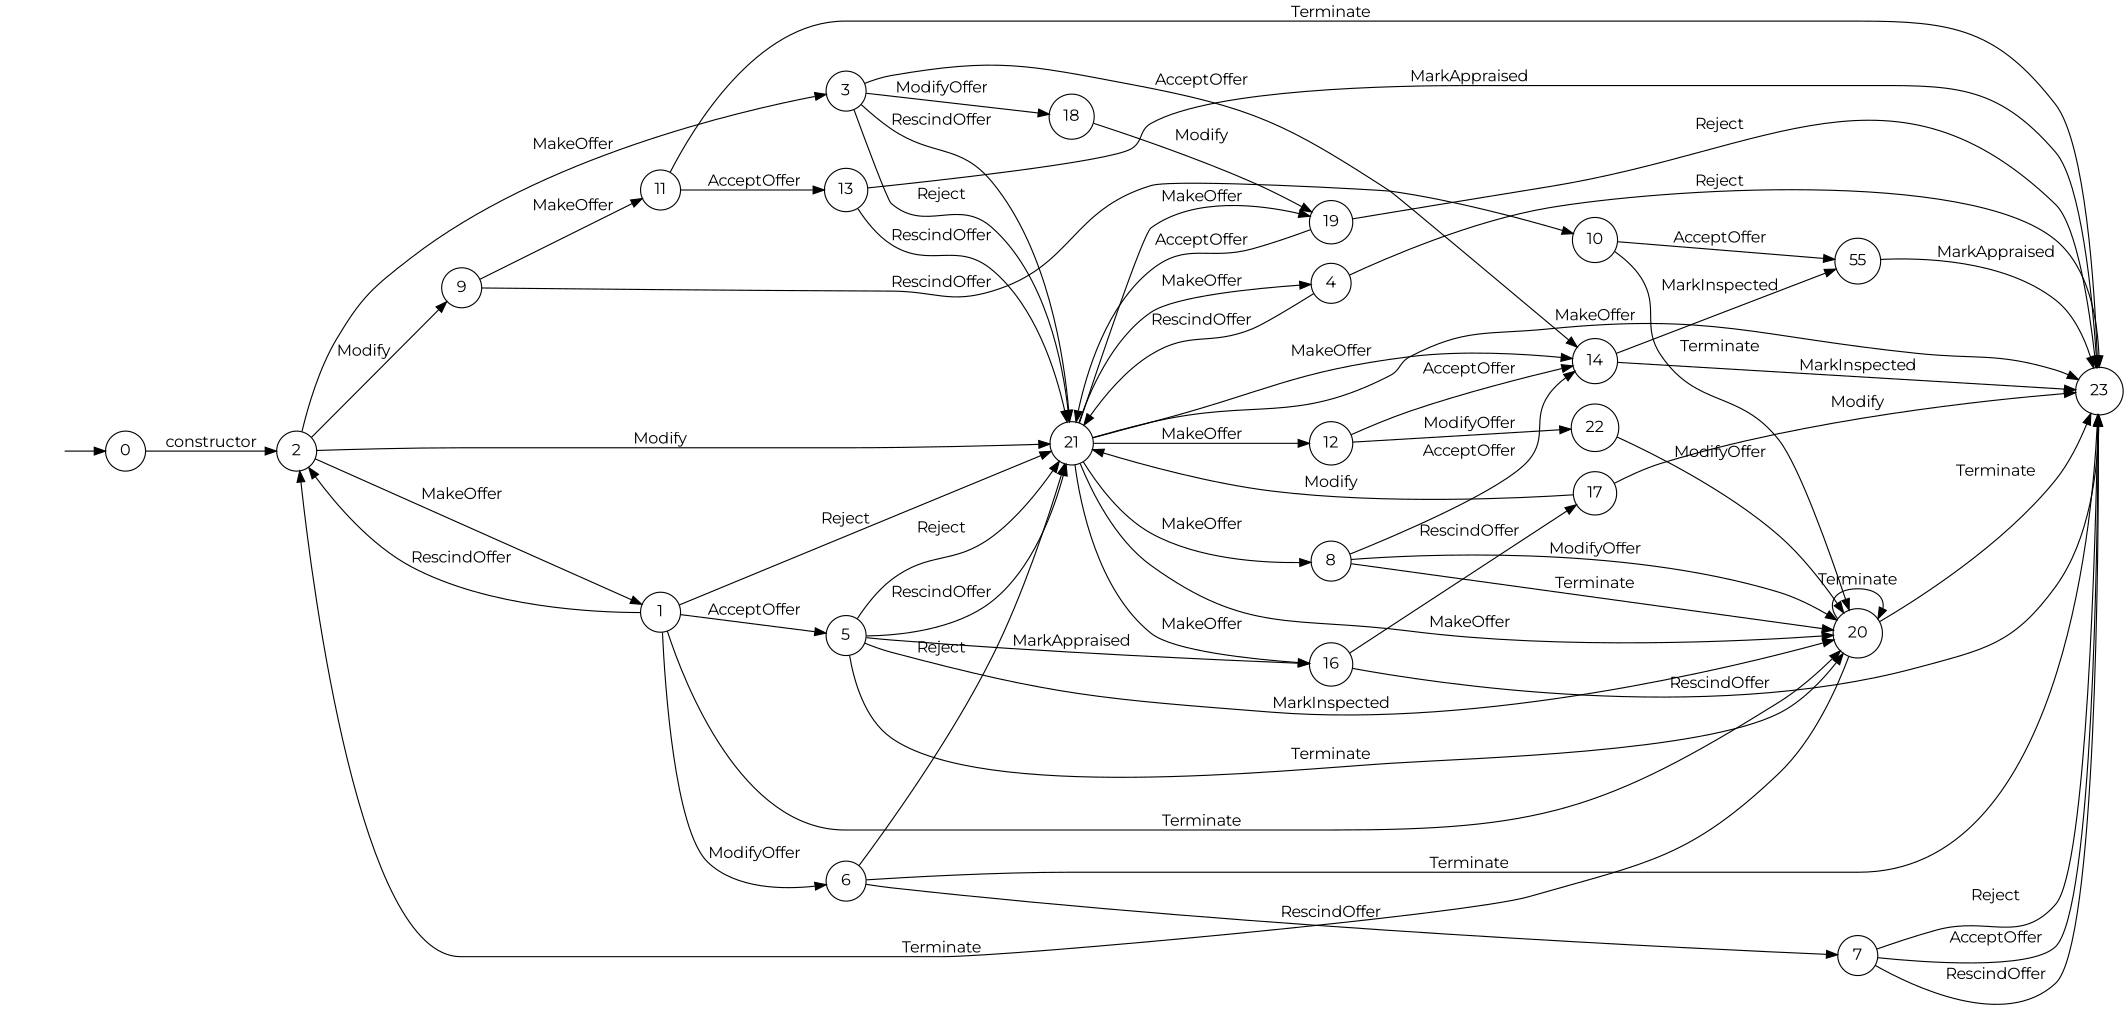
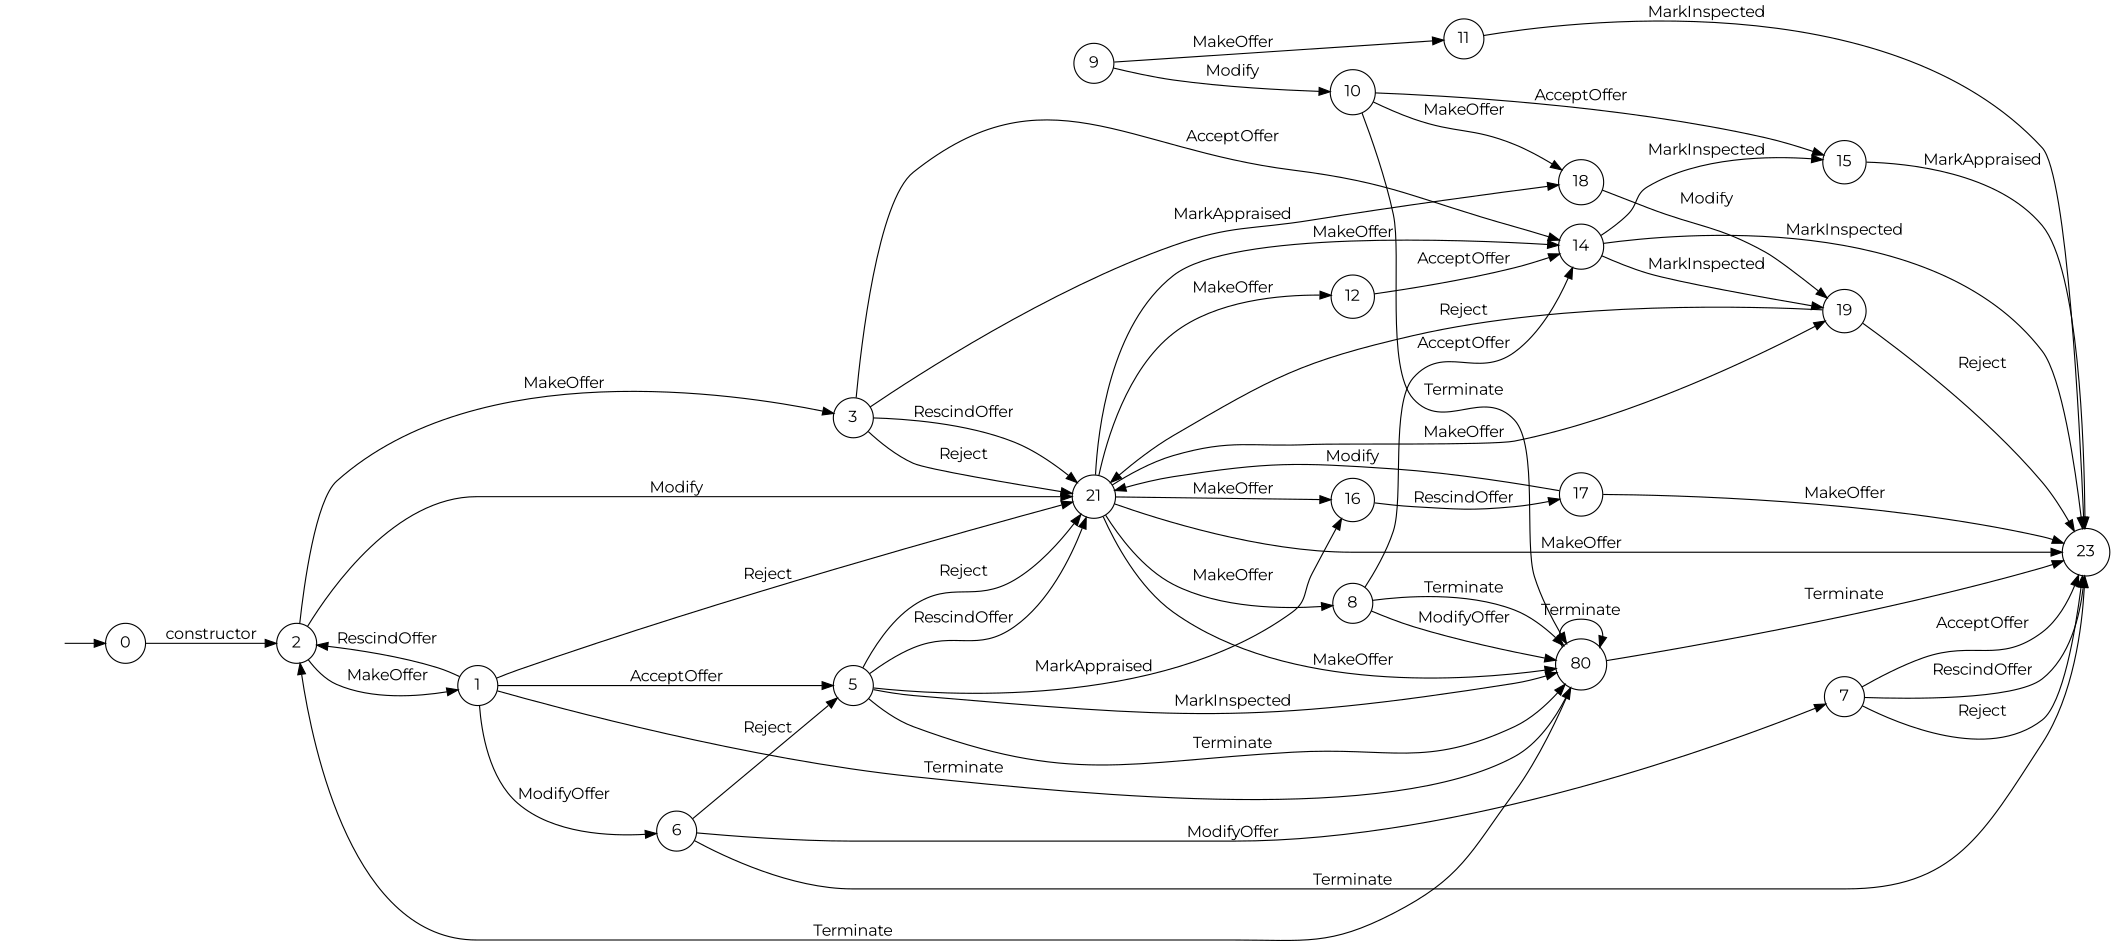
(1331, 13) -> (1707, 13)
(942, 88) -> (1233, 215)
none -> (1464, 131)
(846, 190) -> none
(1202, 241) -> (1464, 311)
(1858, 261) -> (1844, 162)
(942, 283) -> (1233, 72)
(1331, 283) -> none
none -> (1705, 286)
(375, 374) -> none
(1858, 403) -> (1844, 494)
(1595, 428) -> none
(1858, 633) -> (1581, 664)
(975, 690) -> (761, 762)
(1779, 691) -> none
(1331, 913) -> (1233, 833)
